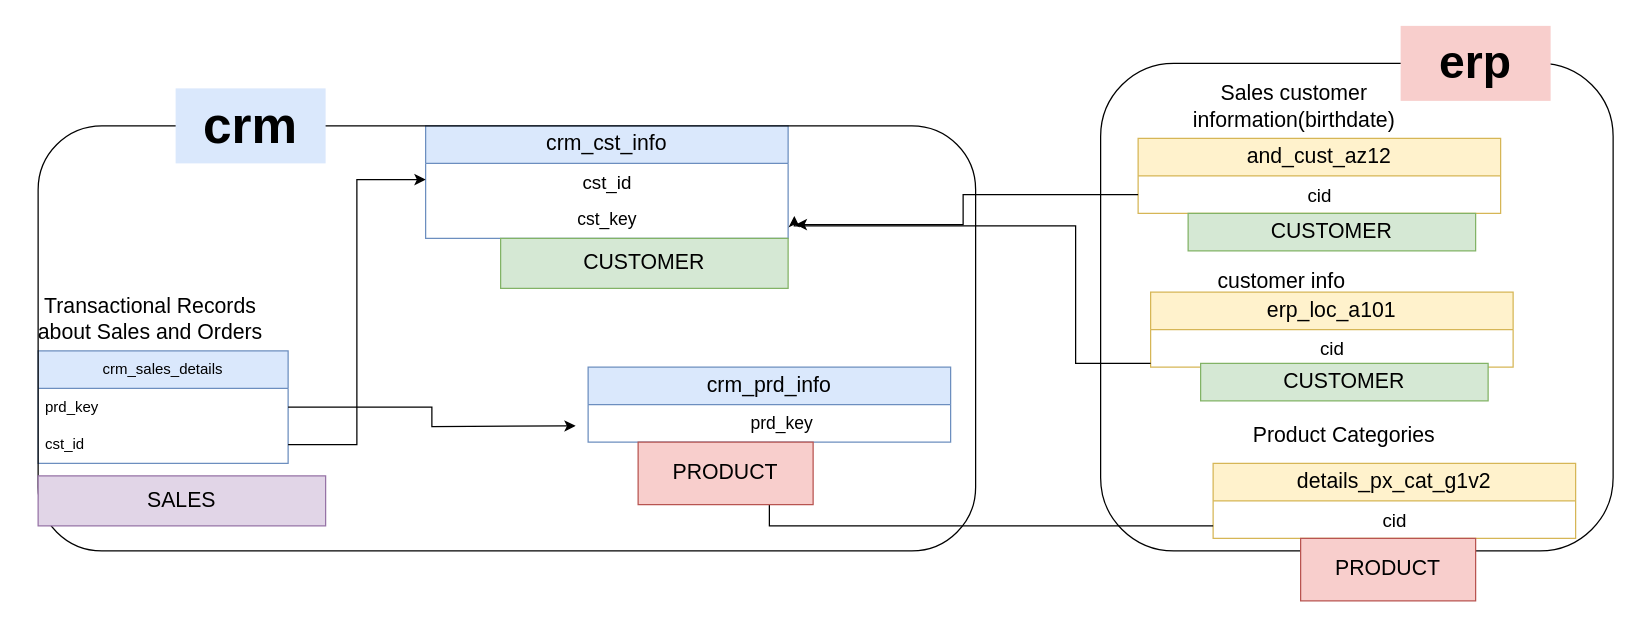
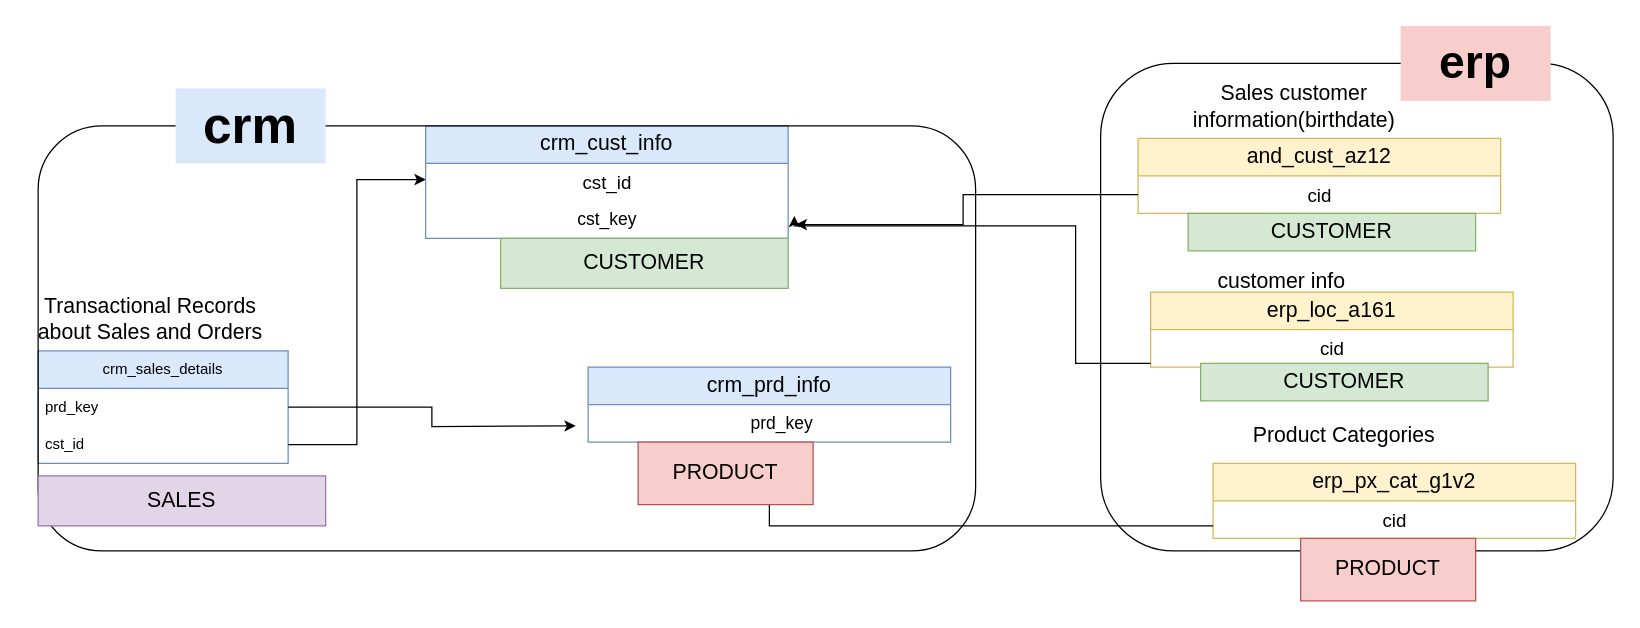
(607, 144) -> (607, 144)
(1332, 311) -> (1332, 311)
(1394, 482) -> (1394, 482)
